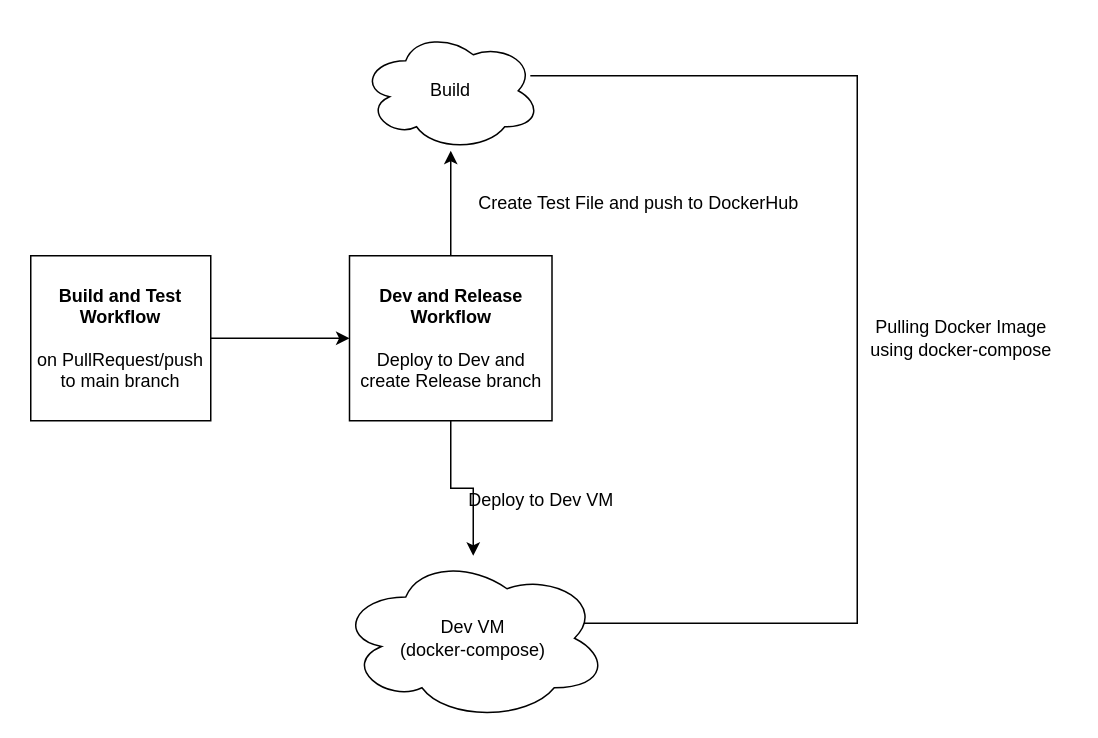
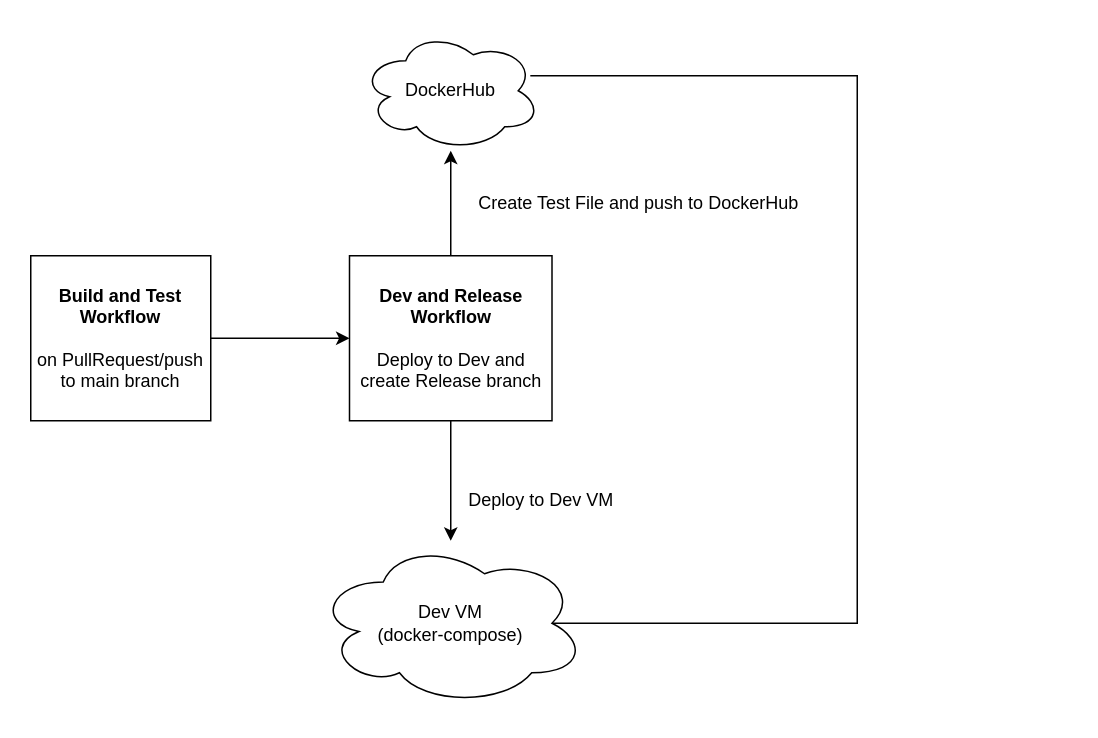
(451, 91) -> (451, 91)
(961, 338) -> none
(473, 638) -> (451, 623)
